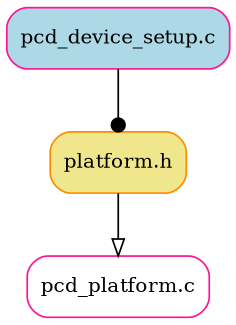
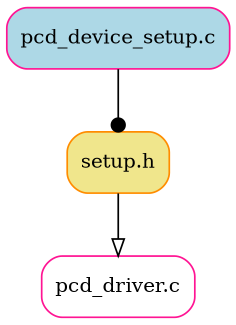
(118, 162) -> (118, 162)
(118, 287) -> (118, 287)
